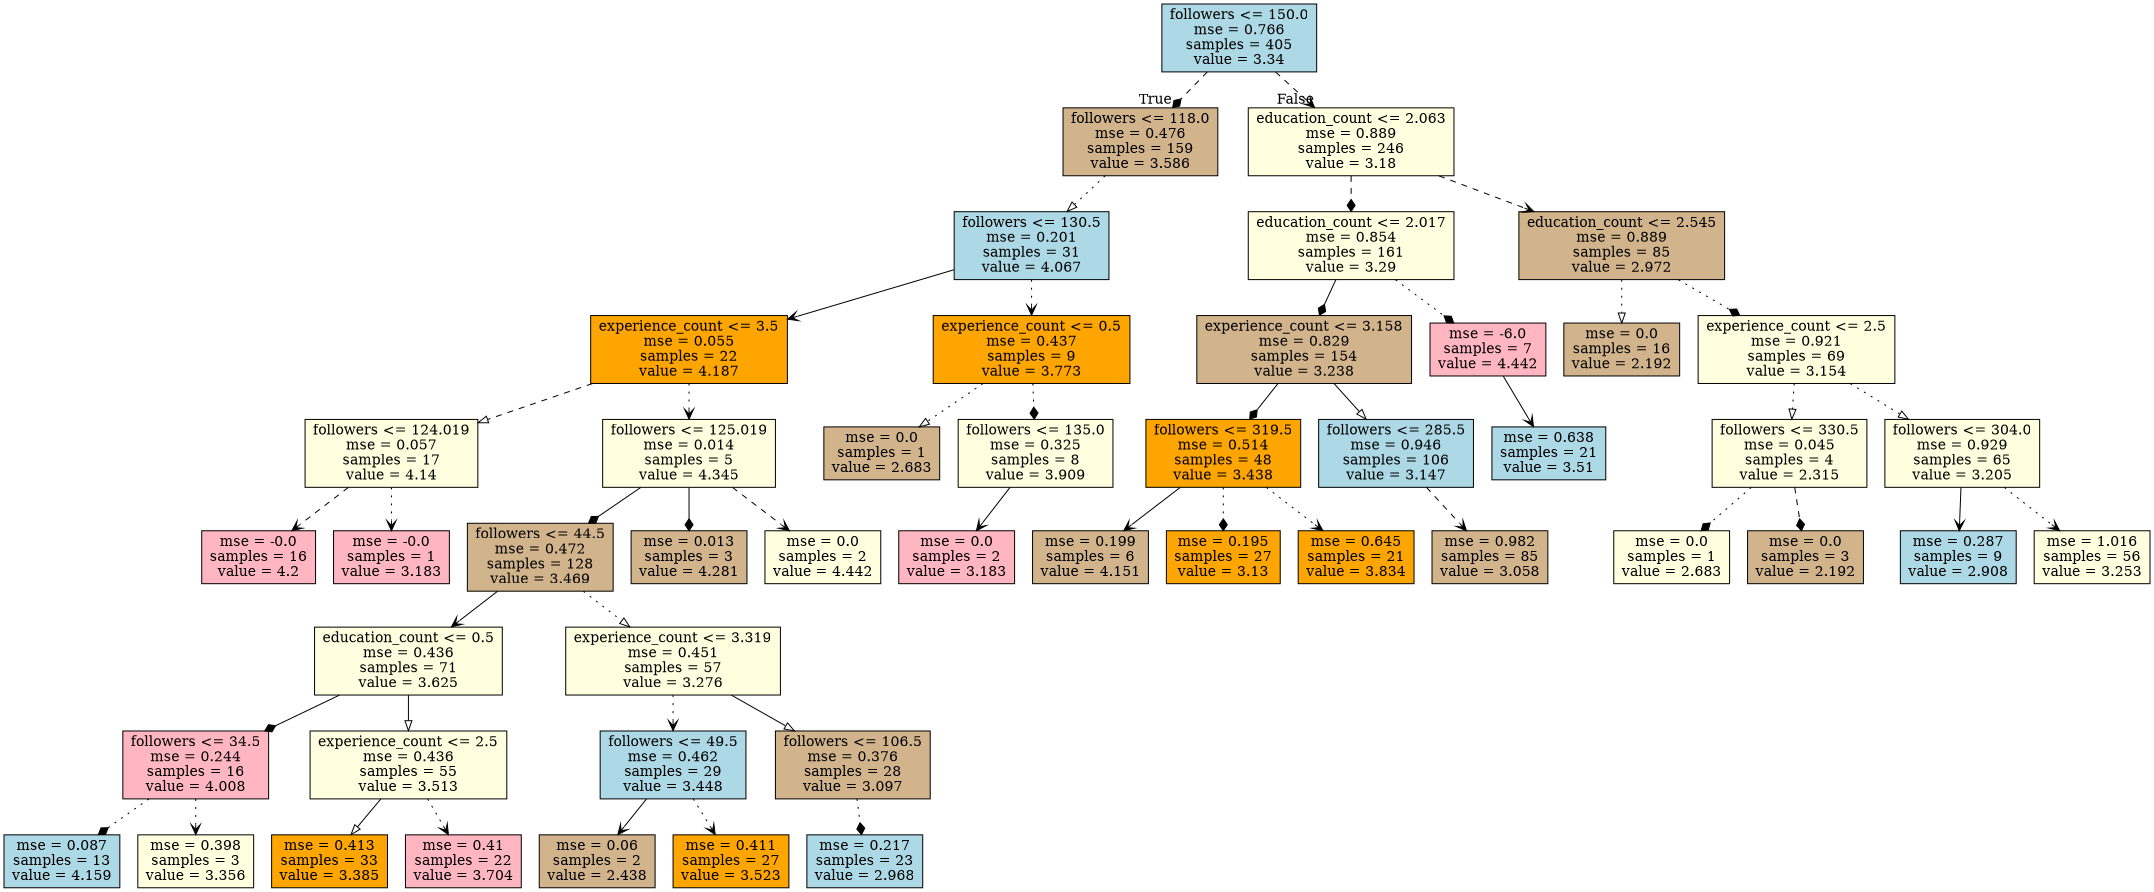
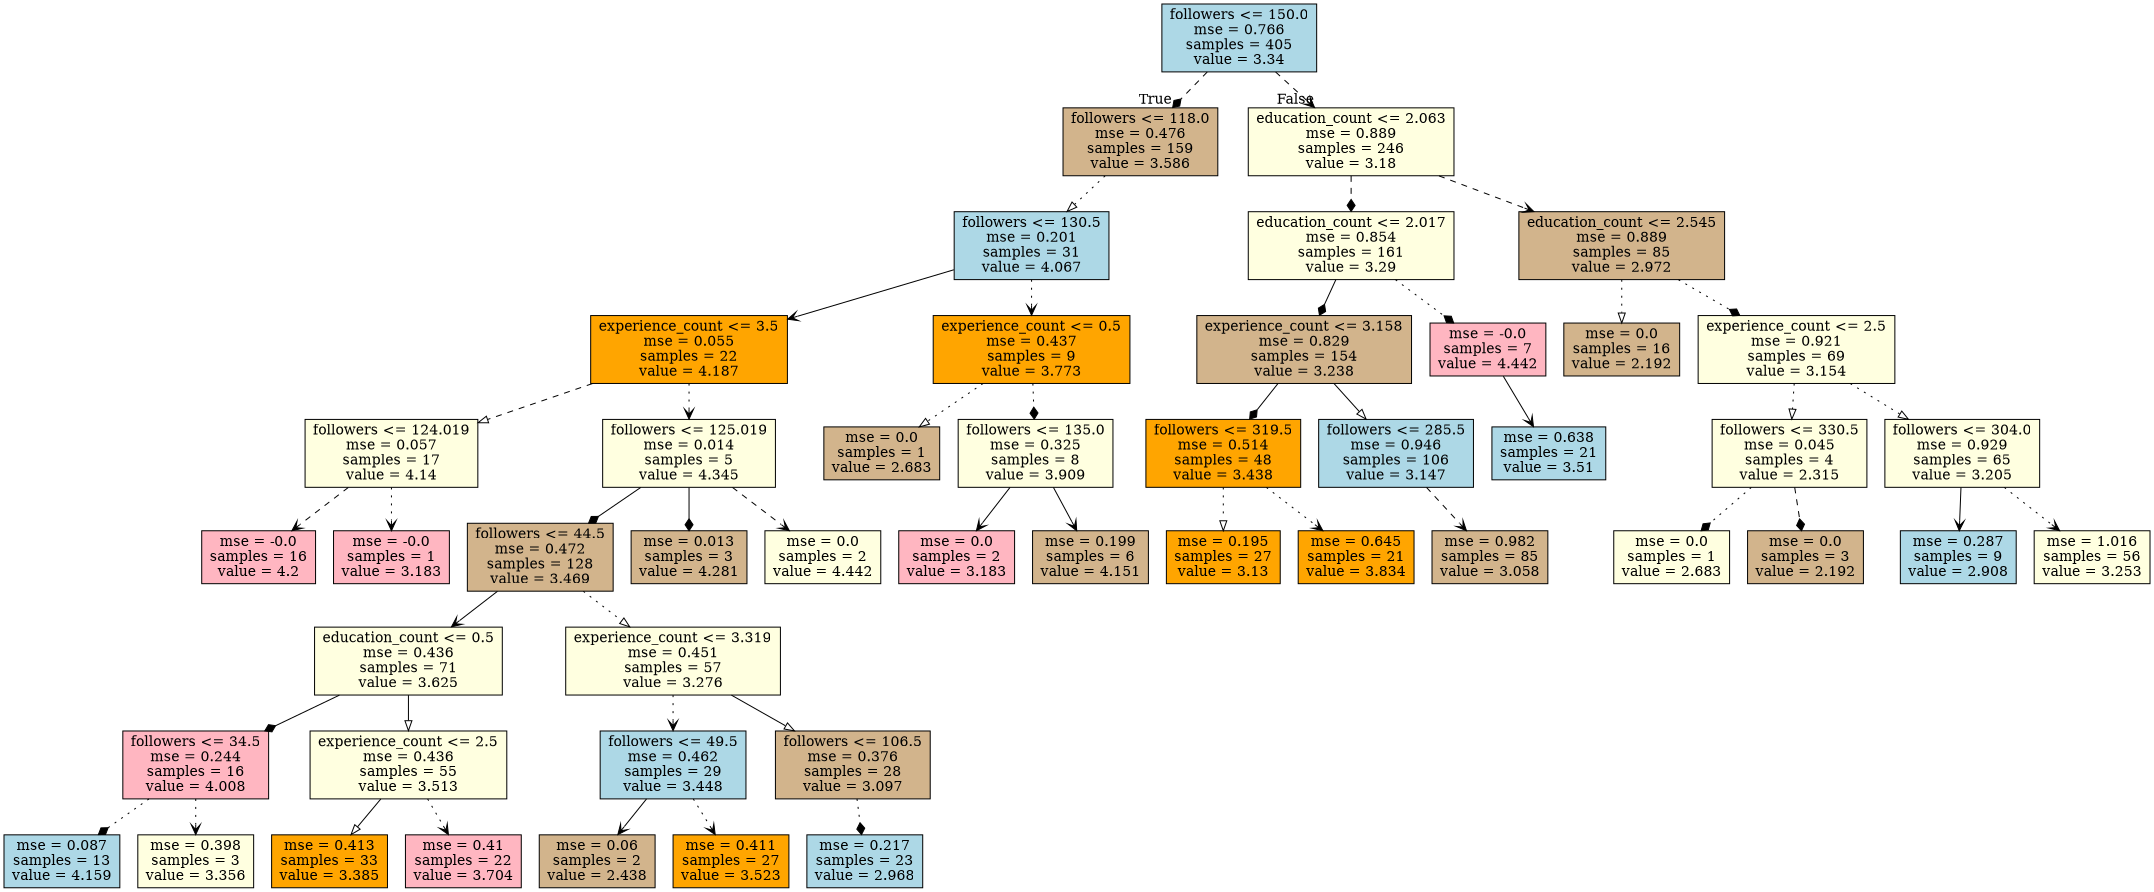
(1488, 350) -> (1488, 350)
(1223, 503) -> (1223, 503)
(1156, 506) -> (1063, 505)
